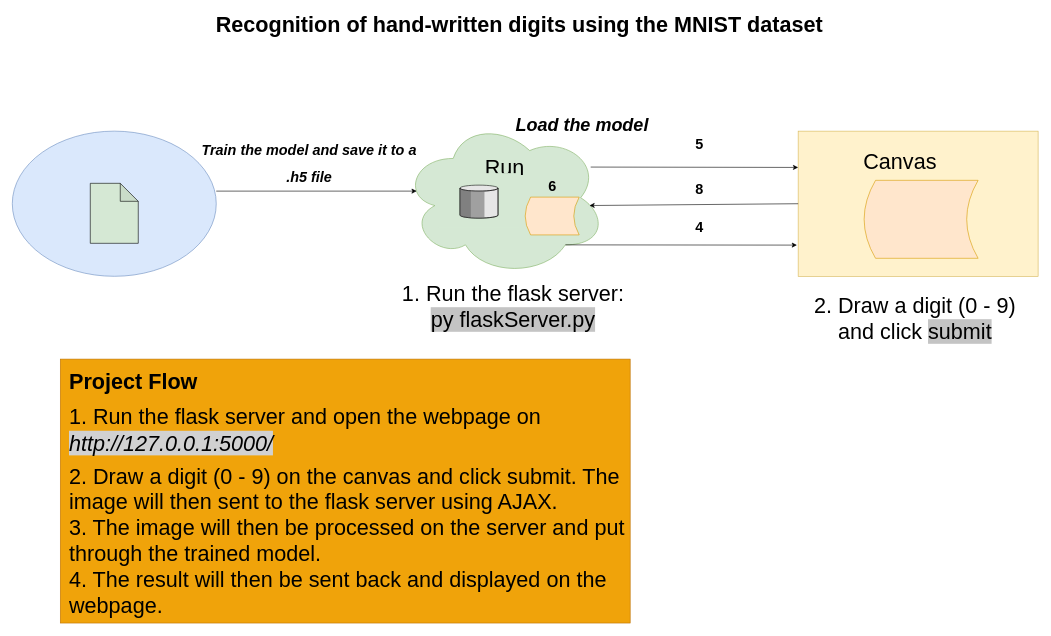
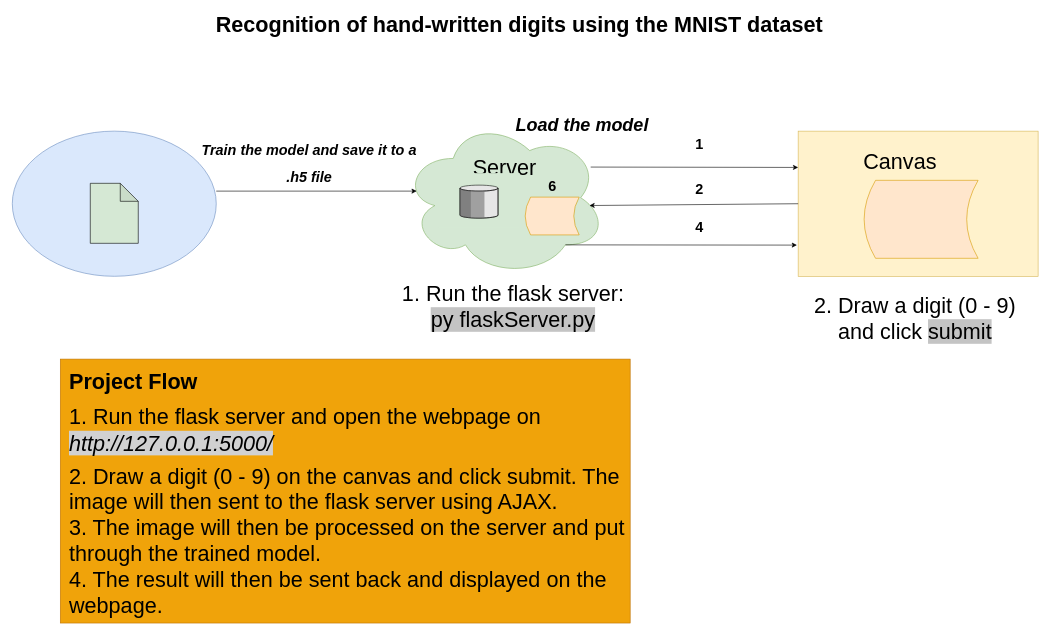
(700, 144) -> (700, 144)
(505, 167) -> (505, 167)
(700, 189) -> (700, 189)
